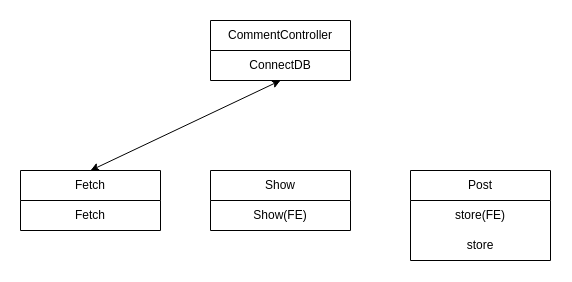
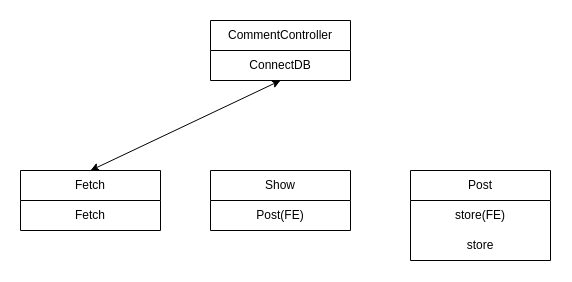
(281, 216) -> (281, 216)
